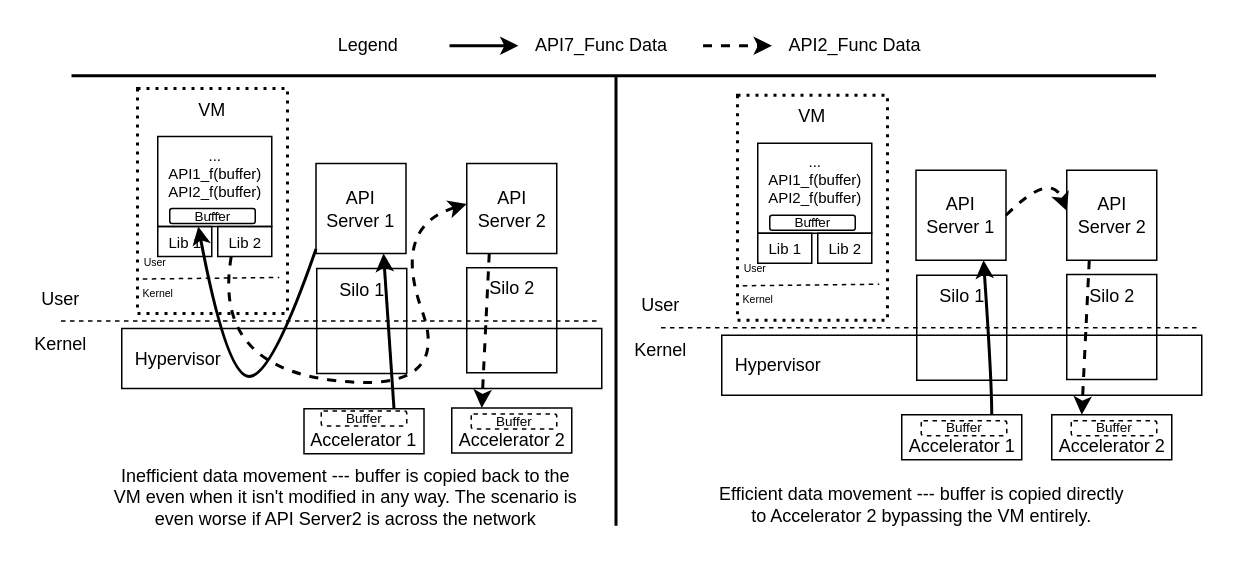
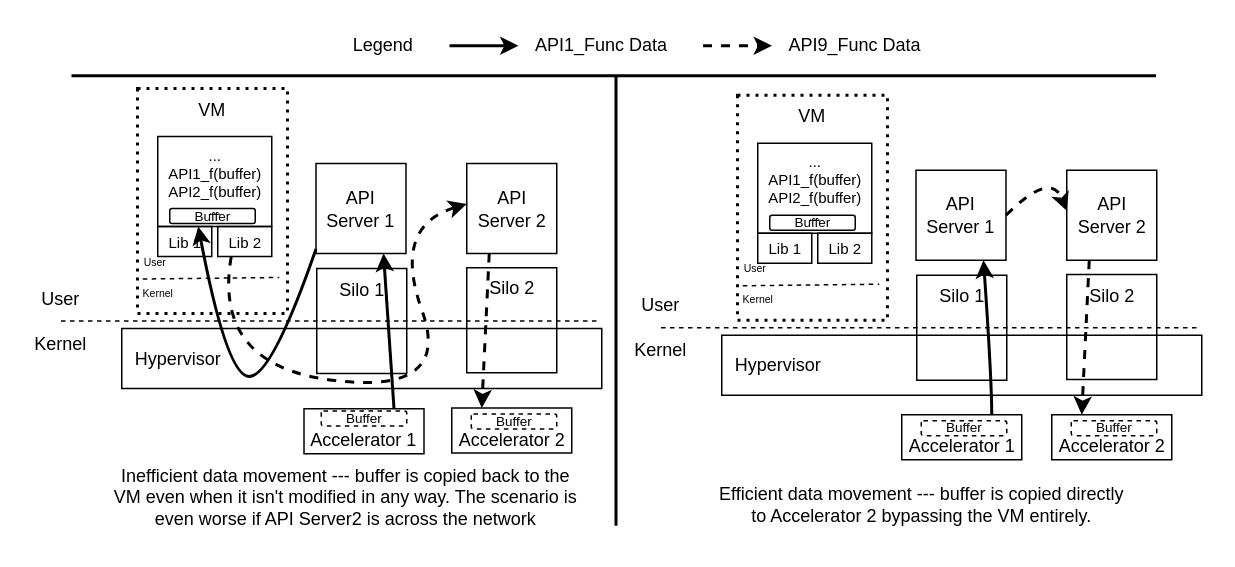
(368, 46) -> (383, 46)
(602, 46) -> (602, 46)
(855, 46) -> (855, 46)
